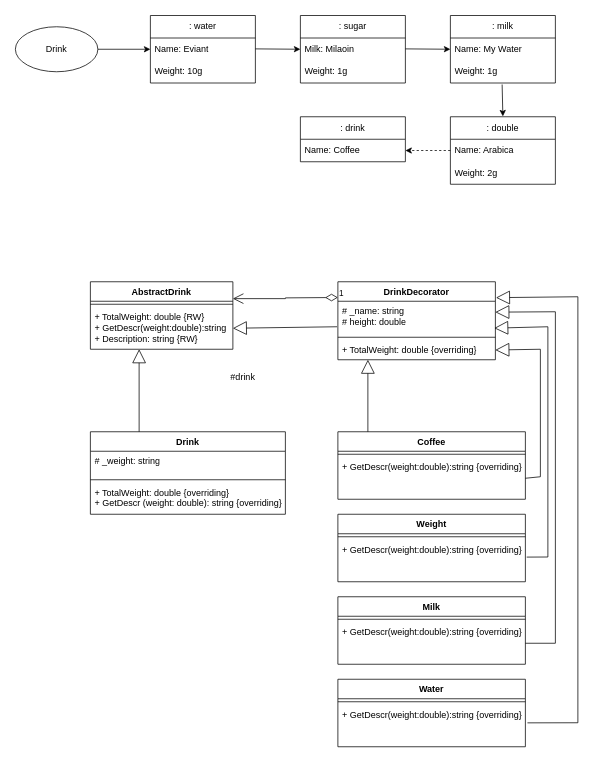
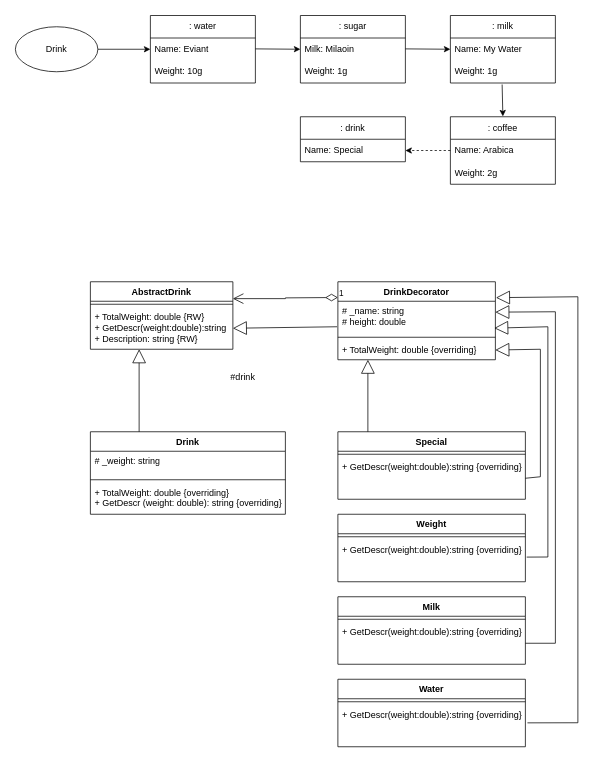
(503, 128) -> (503, 128)
(333, 150) -> (333, 150)
(432, 442) -> (432, 442)
